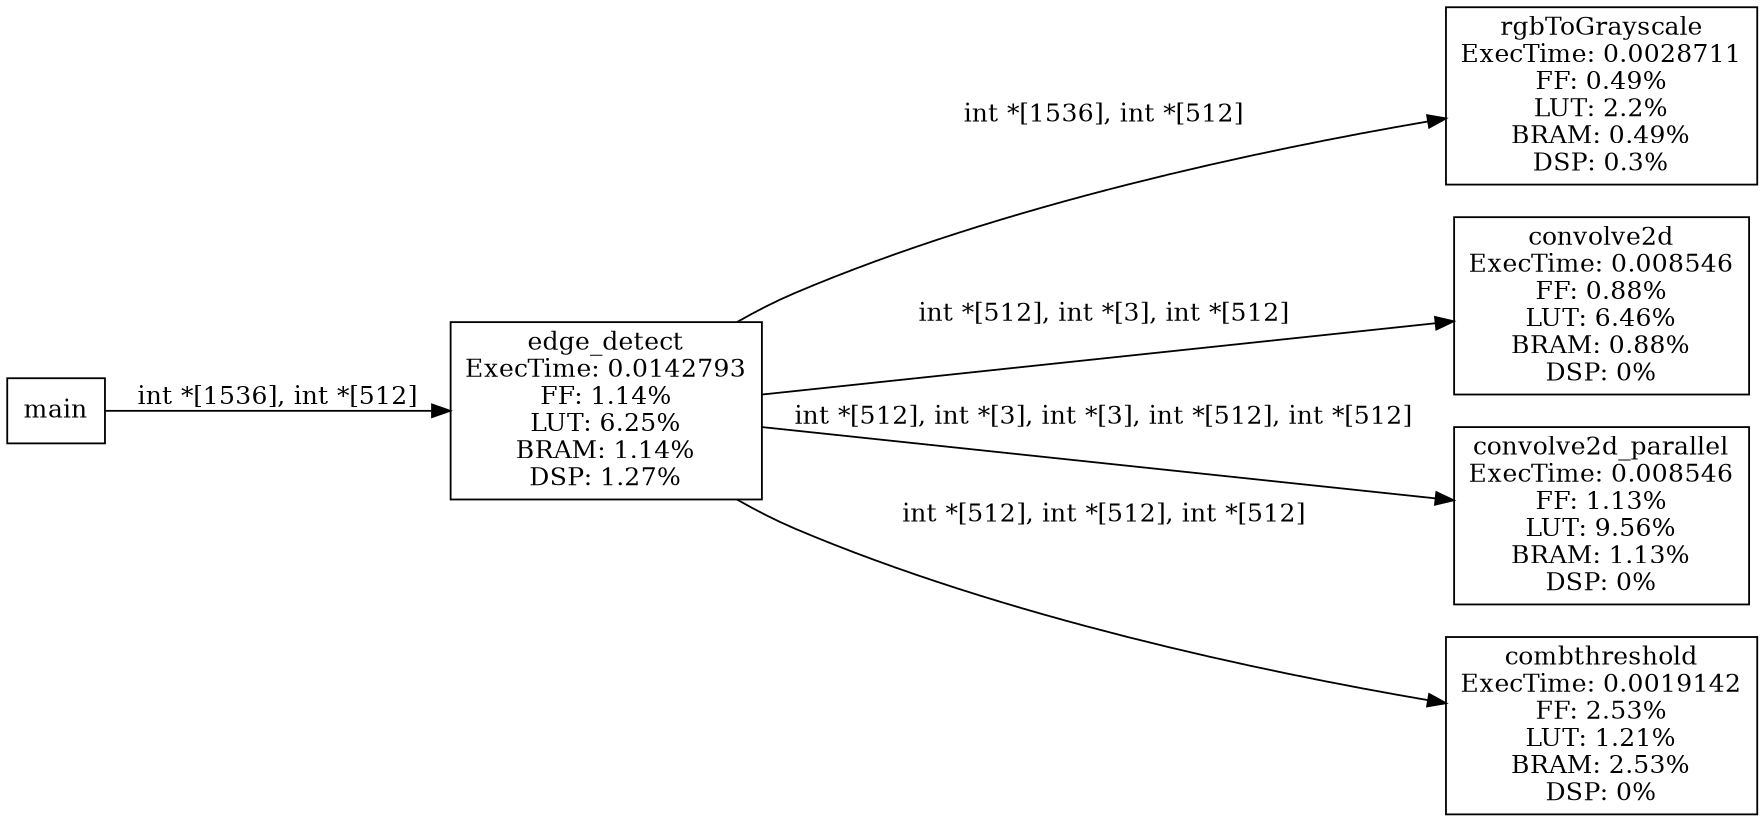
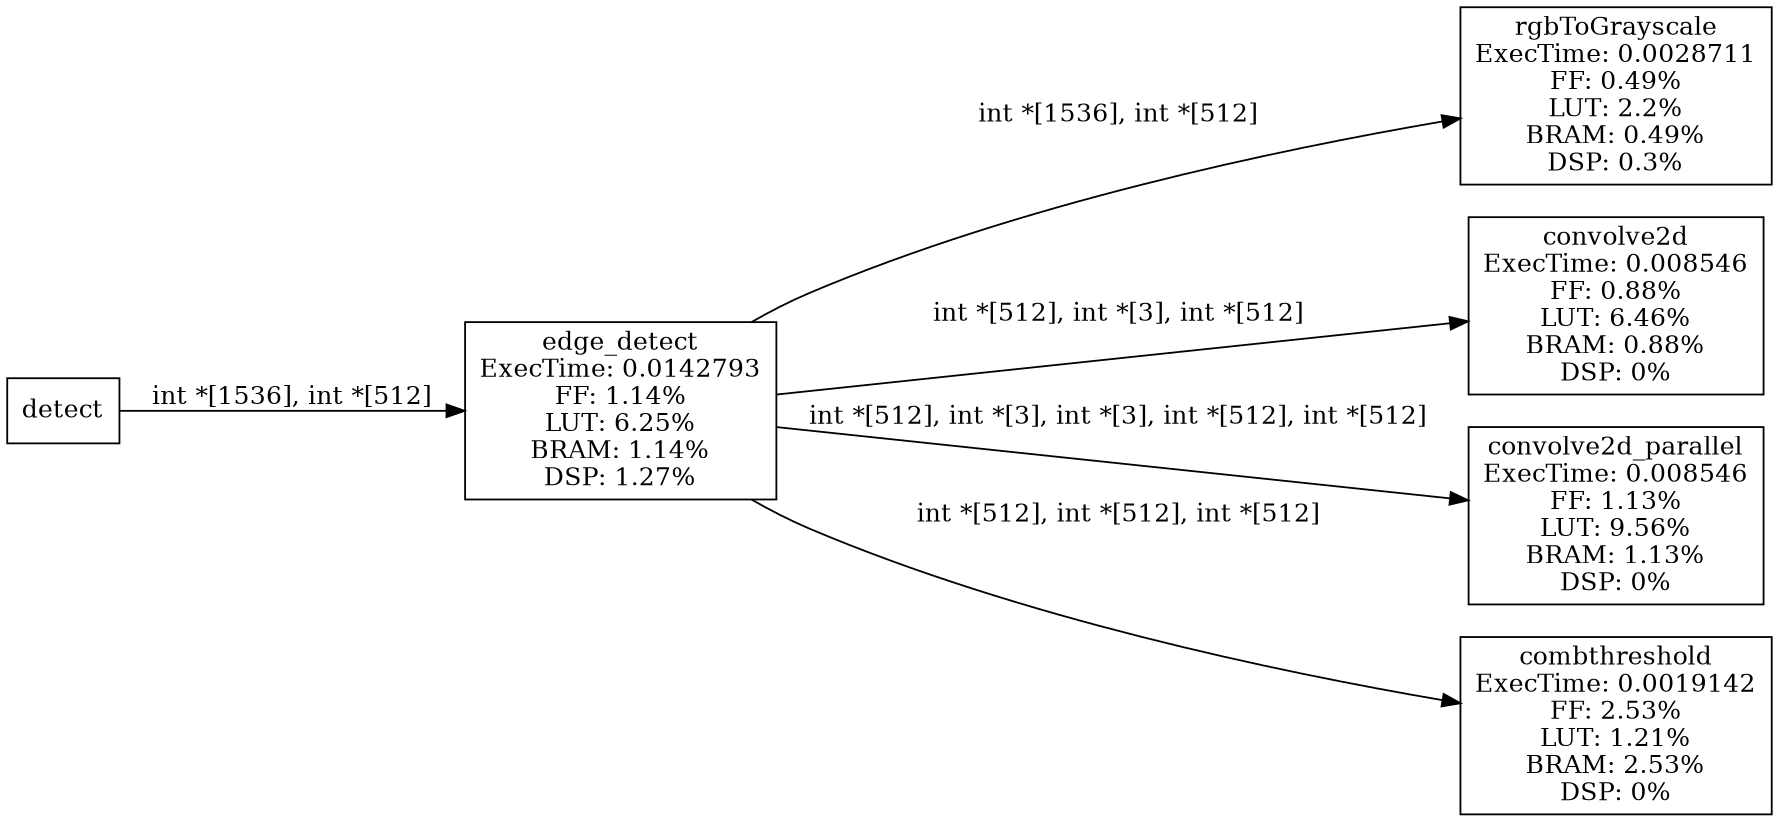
(56, 411) -> (63, 411)
